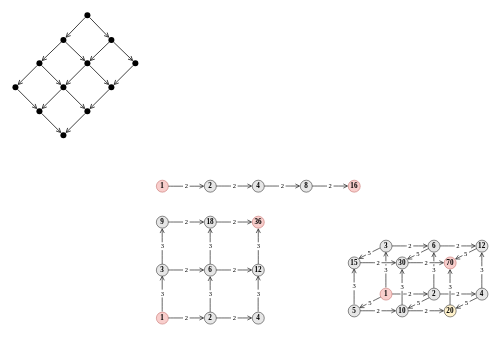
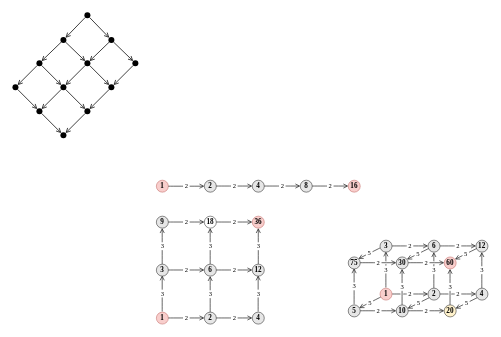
(210, 222) -> (210, 222)
(354, 263) -> (354, 263)
(450, 263) -> (450, 263)
